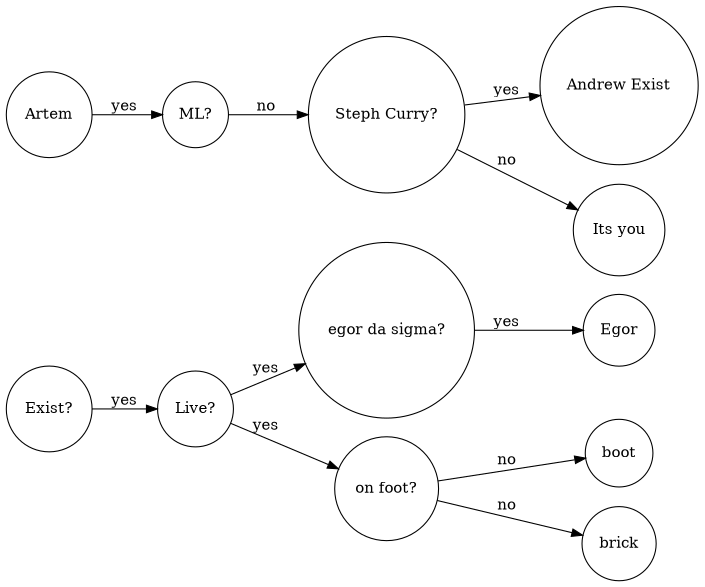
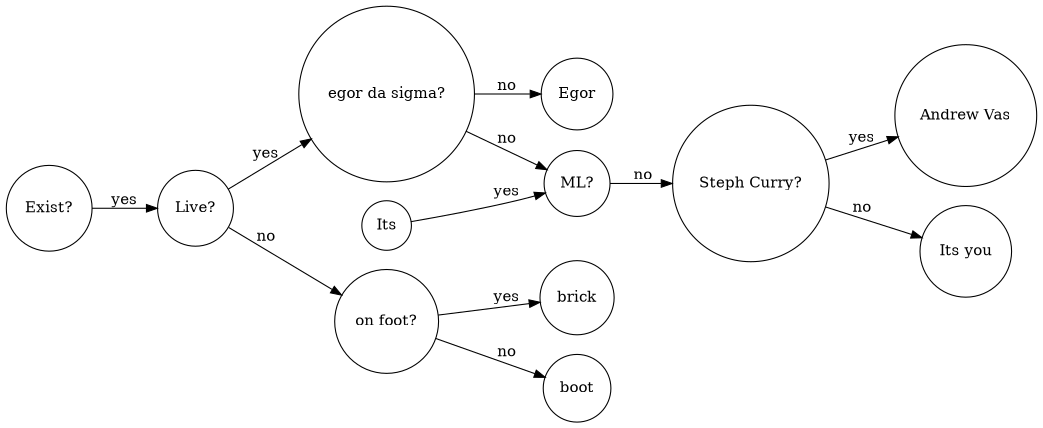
(619, 86) -> (966, 116)
(49, 115) -> (387, 226)
none -> (502, 148)
(507, 322) -> (507, 86)
(266, 426) -> (266, 237)
(507, 505) -> (507, 297)
